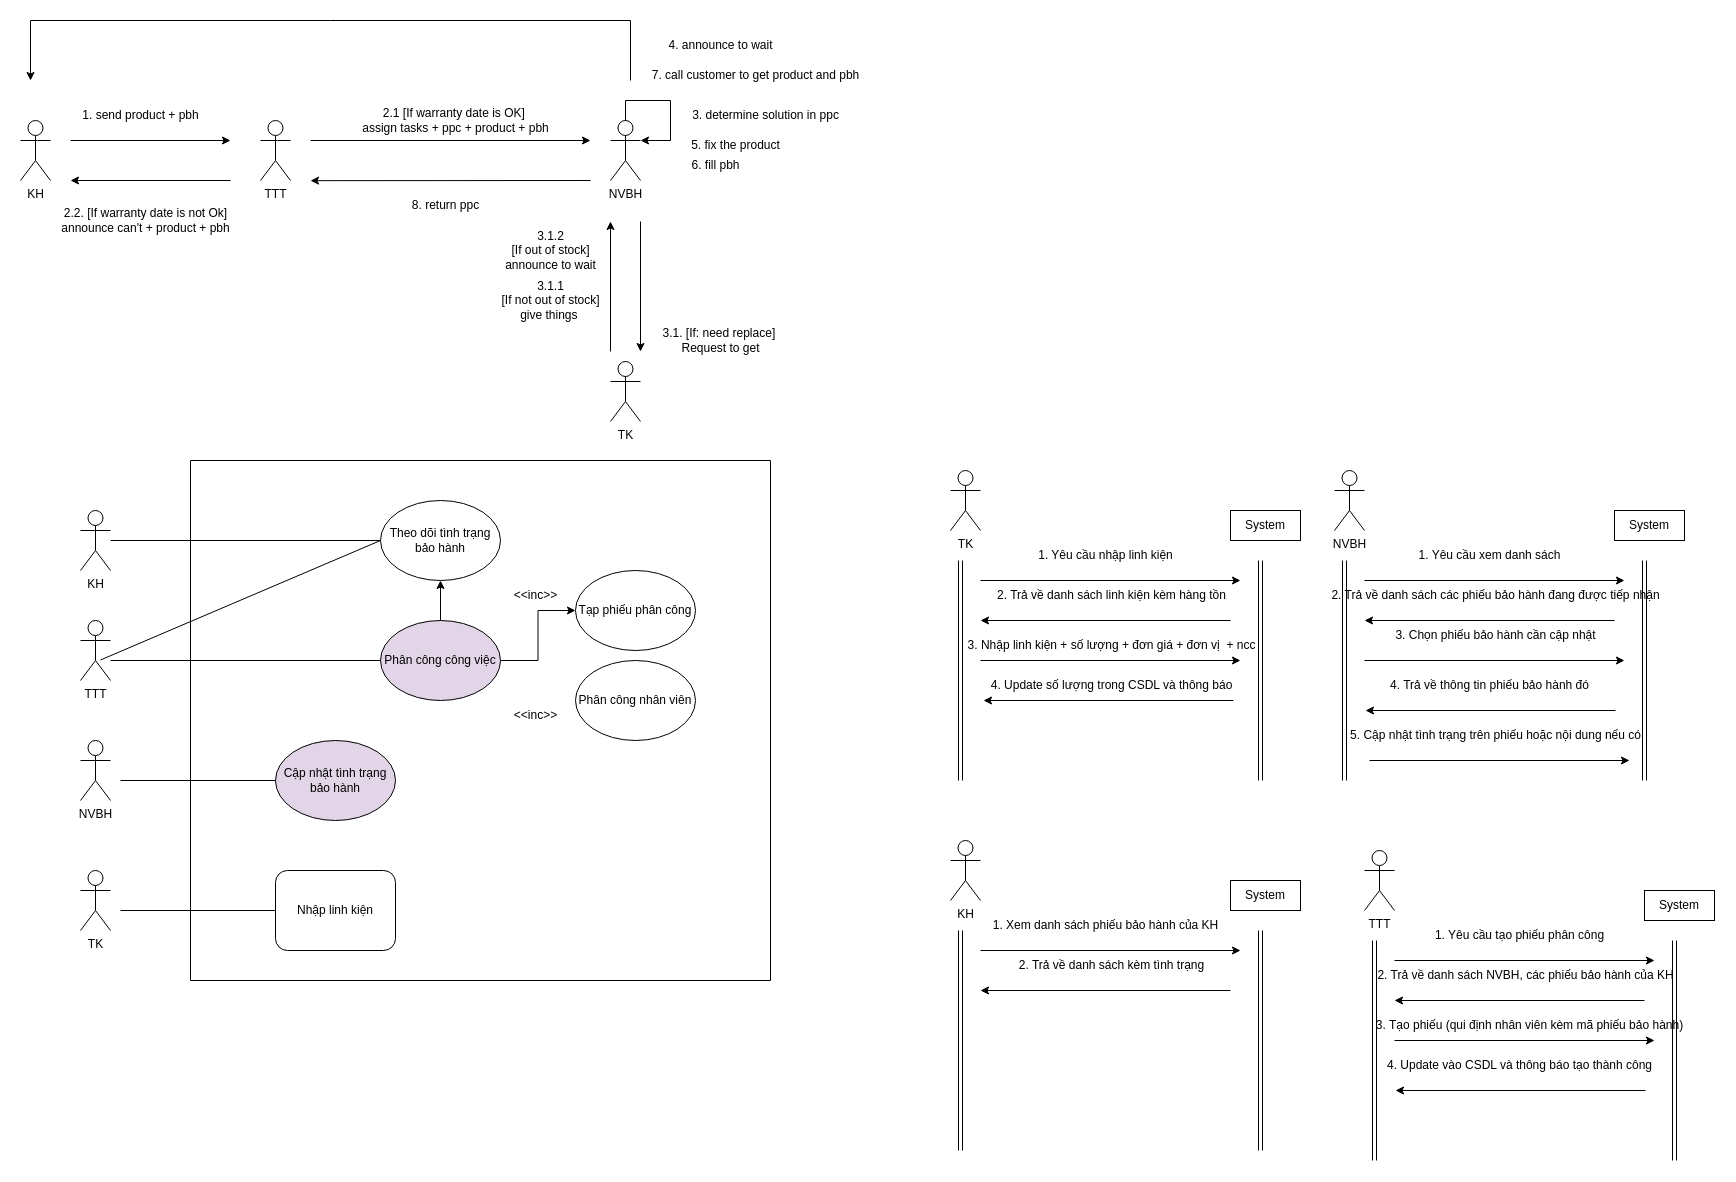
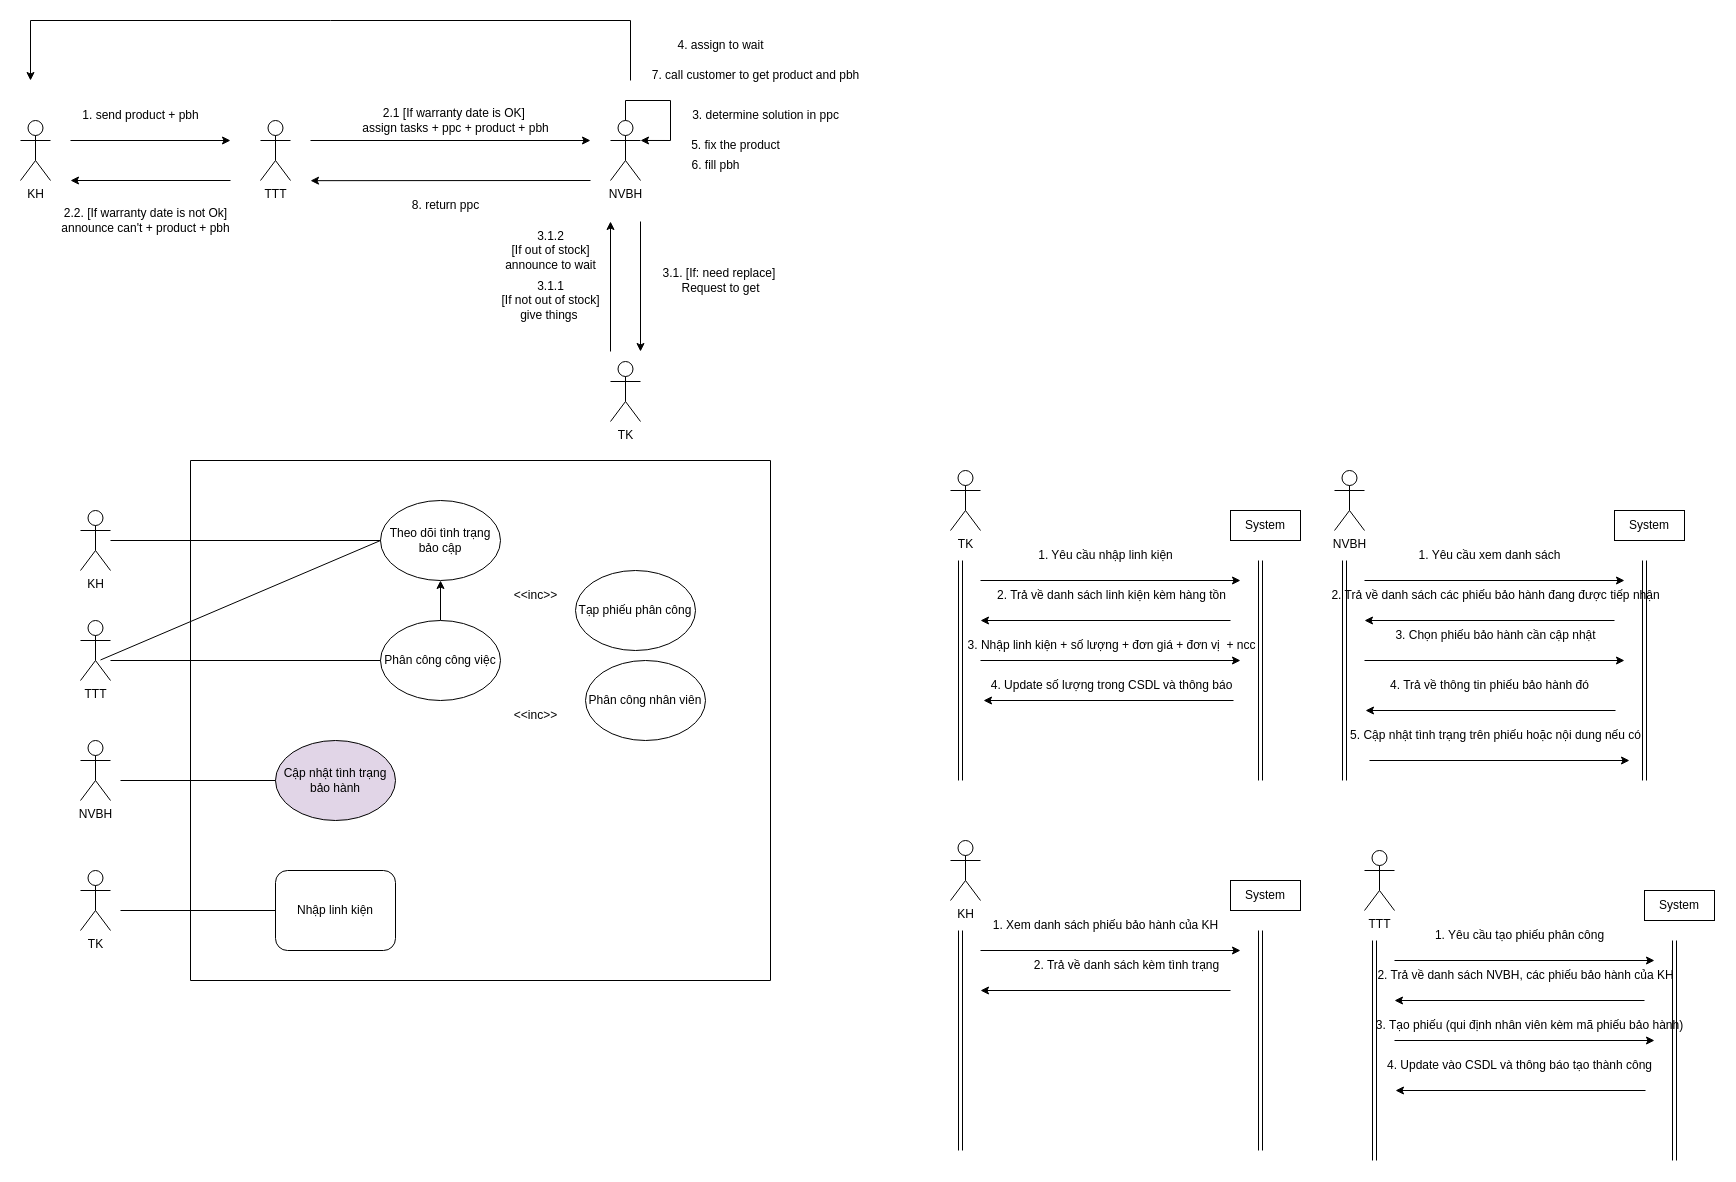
(721, 46) -> (721, 46)
(721, 341) -> (721, 281)
(441, 541) -> (441, 541)
(538, 639) -> none
(441, 661) -> (441, 661)
(636, 701) -> (646, 701)
(1112, 966) -> (1127, 966)
